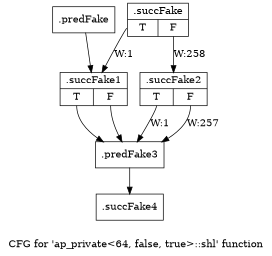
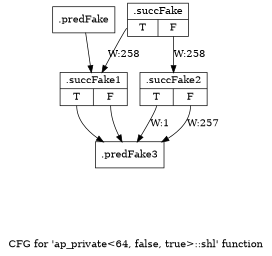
(124, 54) -> (124, 54)
(130, 207) -> none
